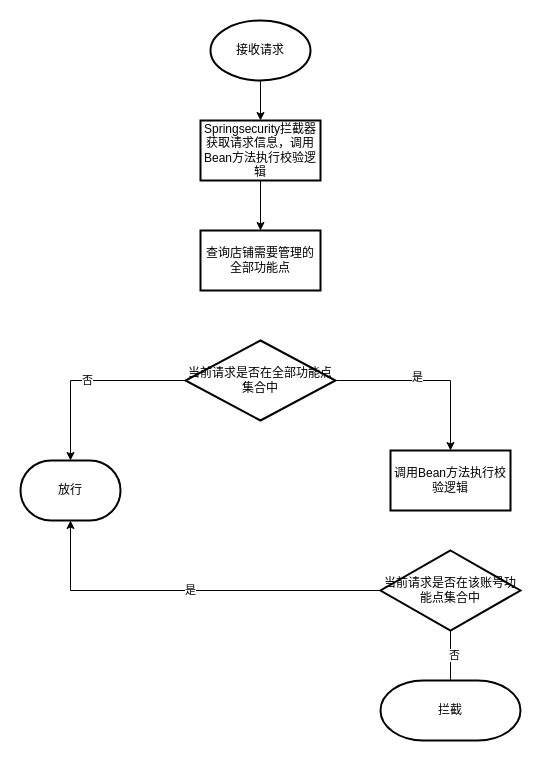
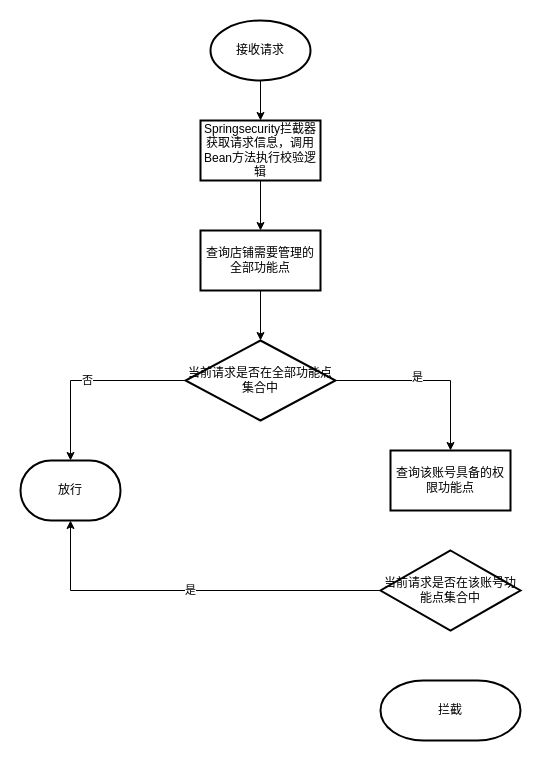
none -> (261, 312)
(451, 481) -> (451, 481)
(451, 656) -> none
